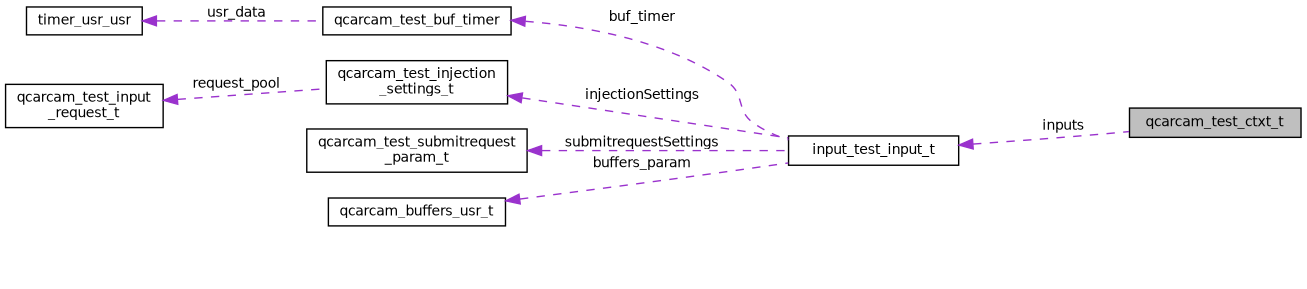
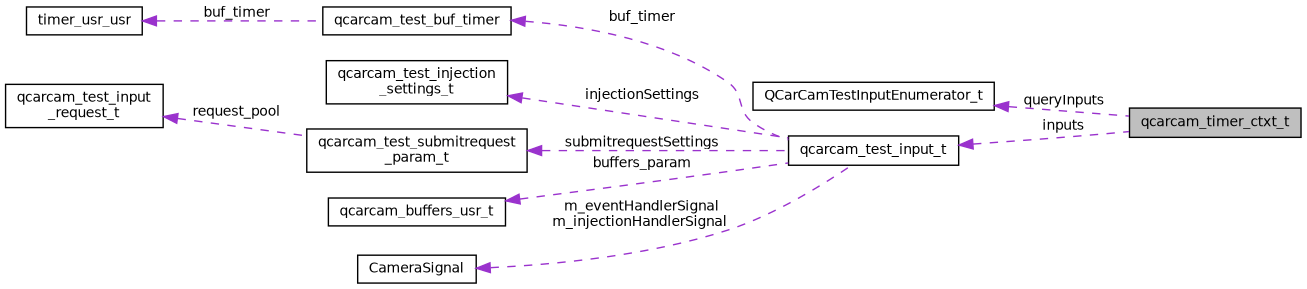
(235, 13) -> (235, 13)
(252, 94) -> (242, 127)
none -> (874, 96)
(1215, 123) -> (1215, 123)
(874, 151) -> (874, 151)
none -> (417, 269)
